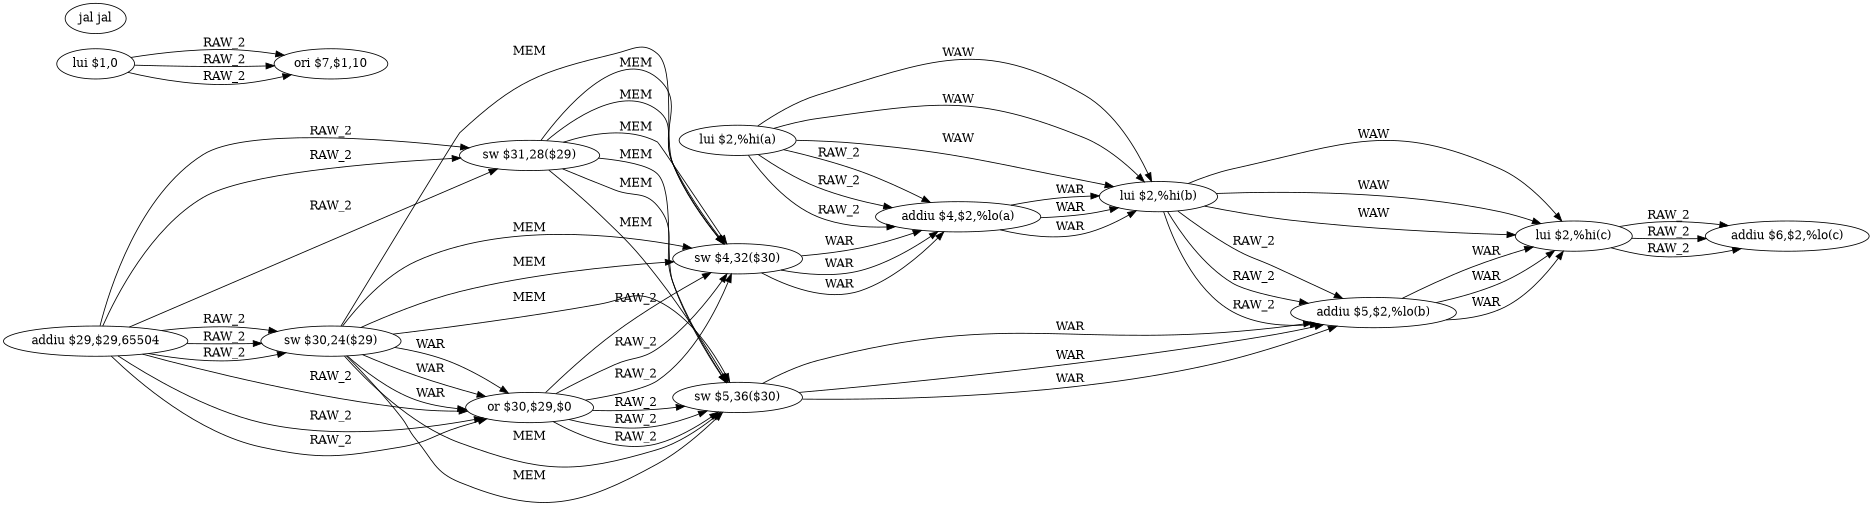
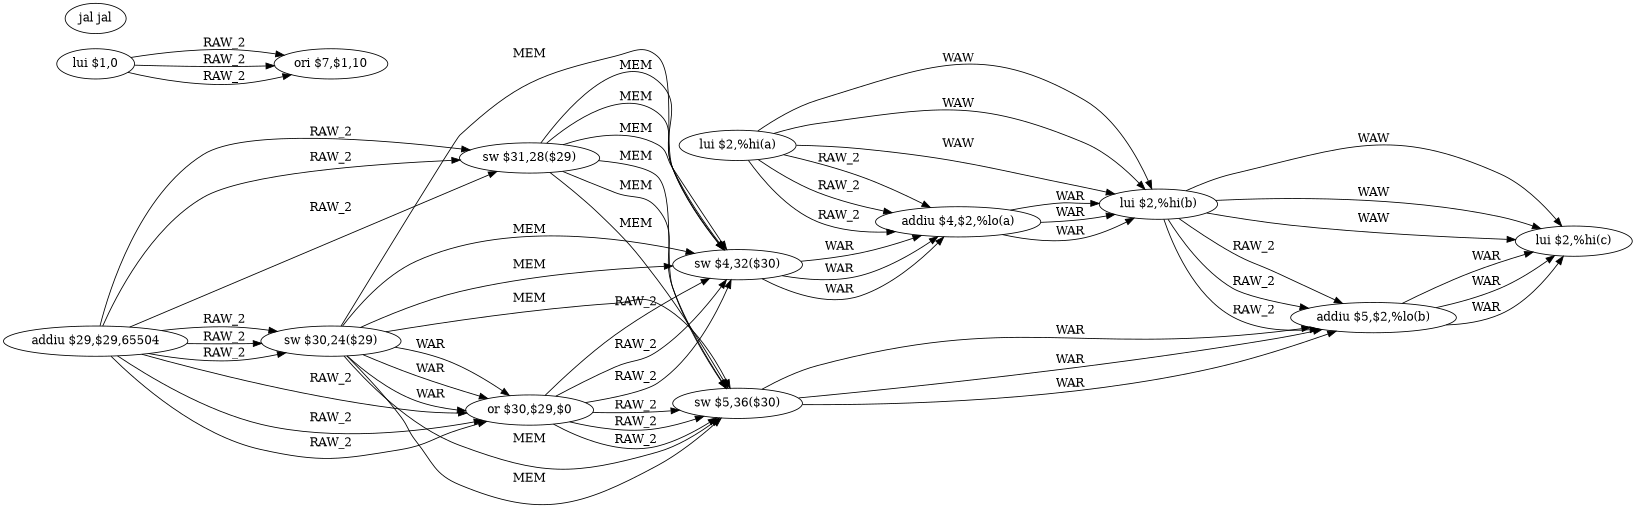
(1787, 236) -> none
